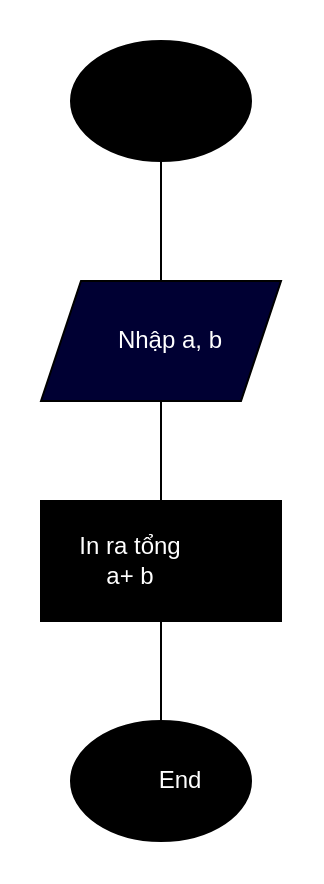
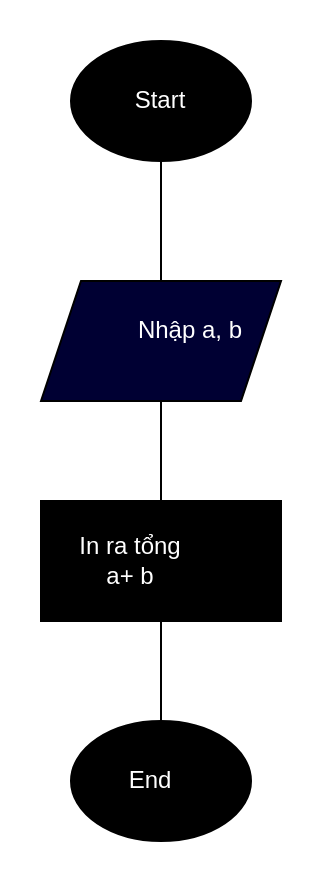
none -> (161, 101)
(171, 341) -> (191, 331)
(181, 781) -> (151, 781)
